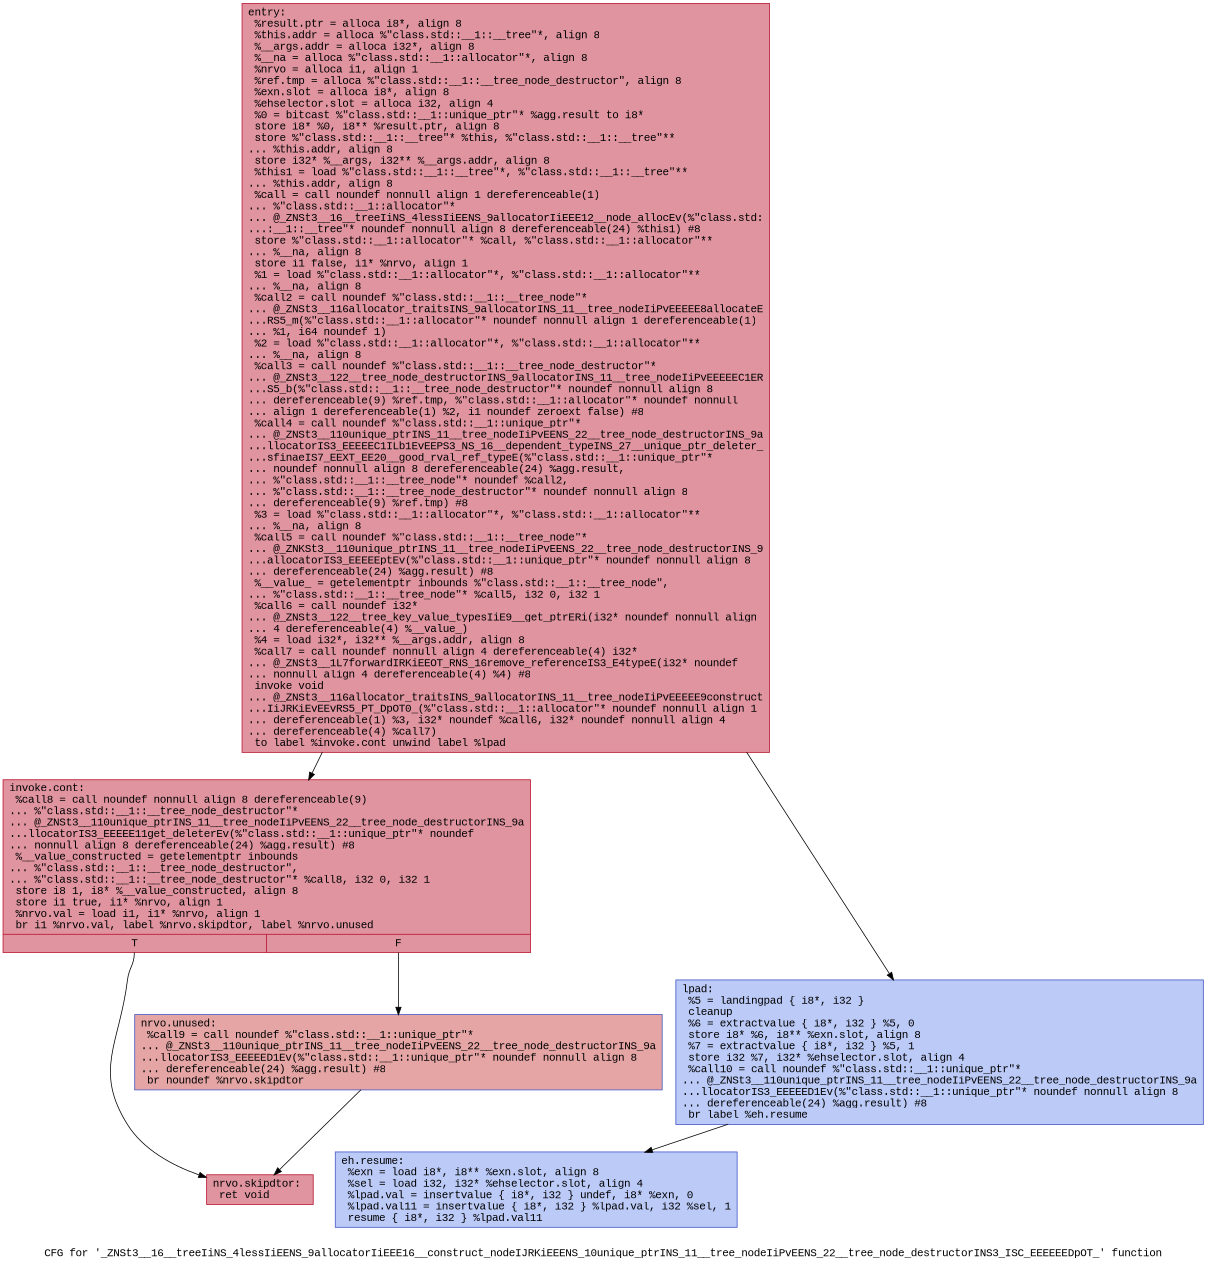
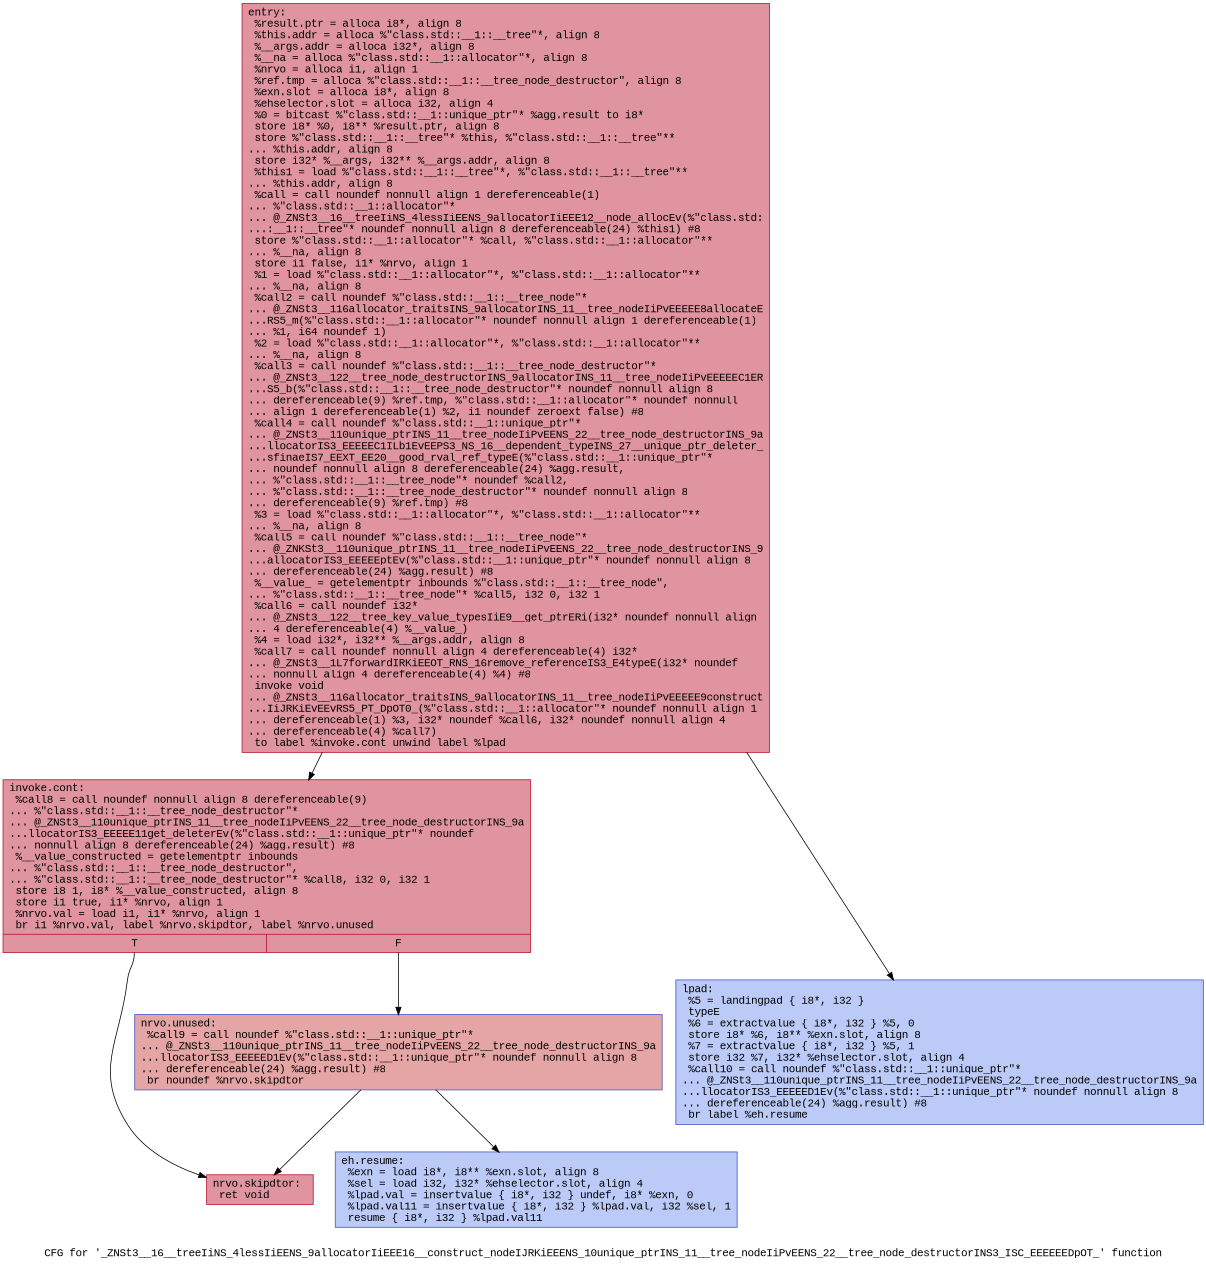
(707, 1012) -> (701, 1012)
(690, 1137) -> (465, 1118)
